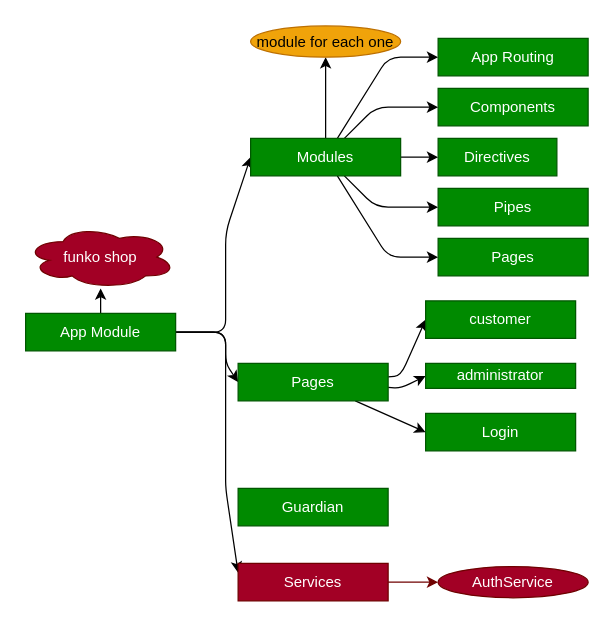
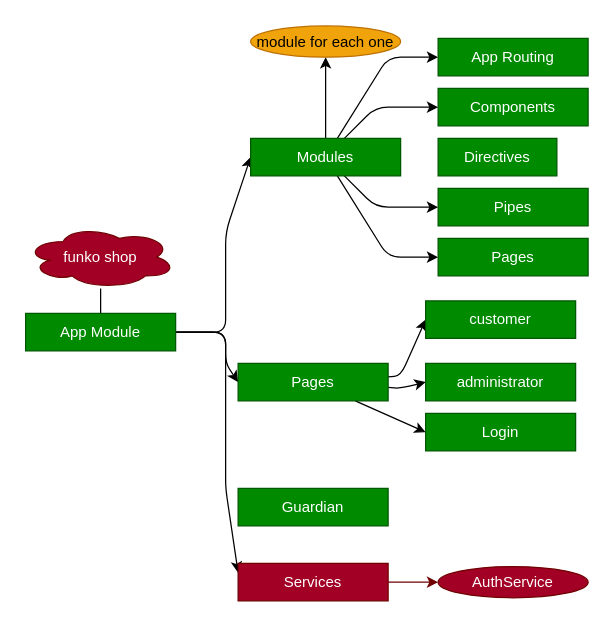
(415, 157) -> none
(101, 298) -> (101, 295)
(501, 376) -> (501, 382)
